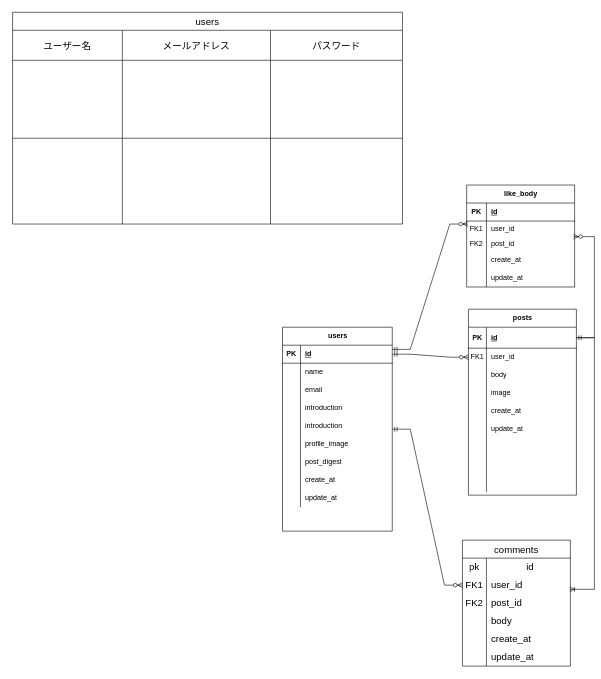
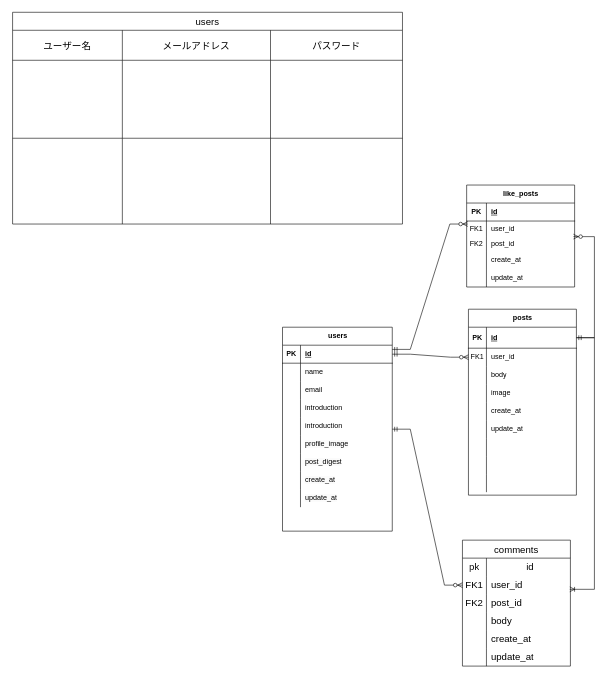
(521, 194) -> (521, 194)
